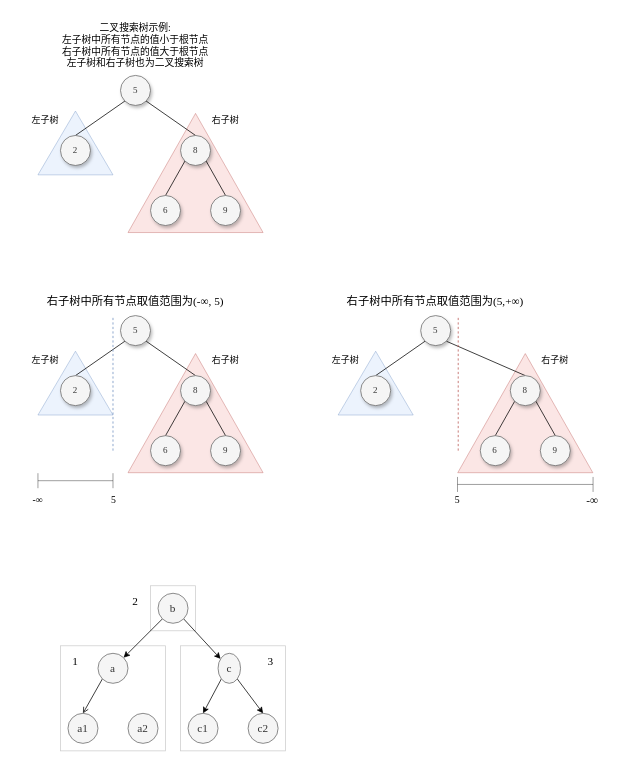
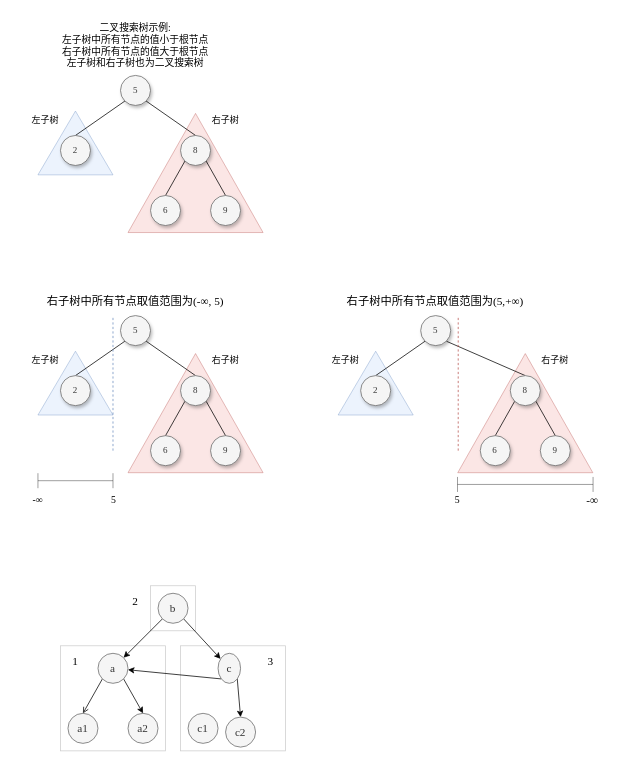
none -> (132, 694)
(213, 694) -> (177, 674)
(263, 728) -> (240, 732)
